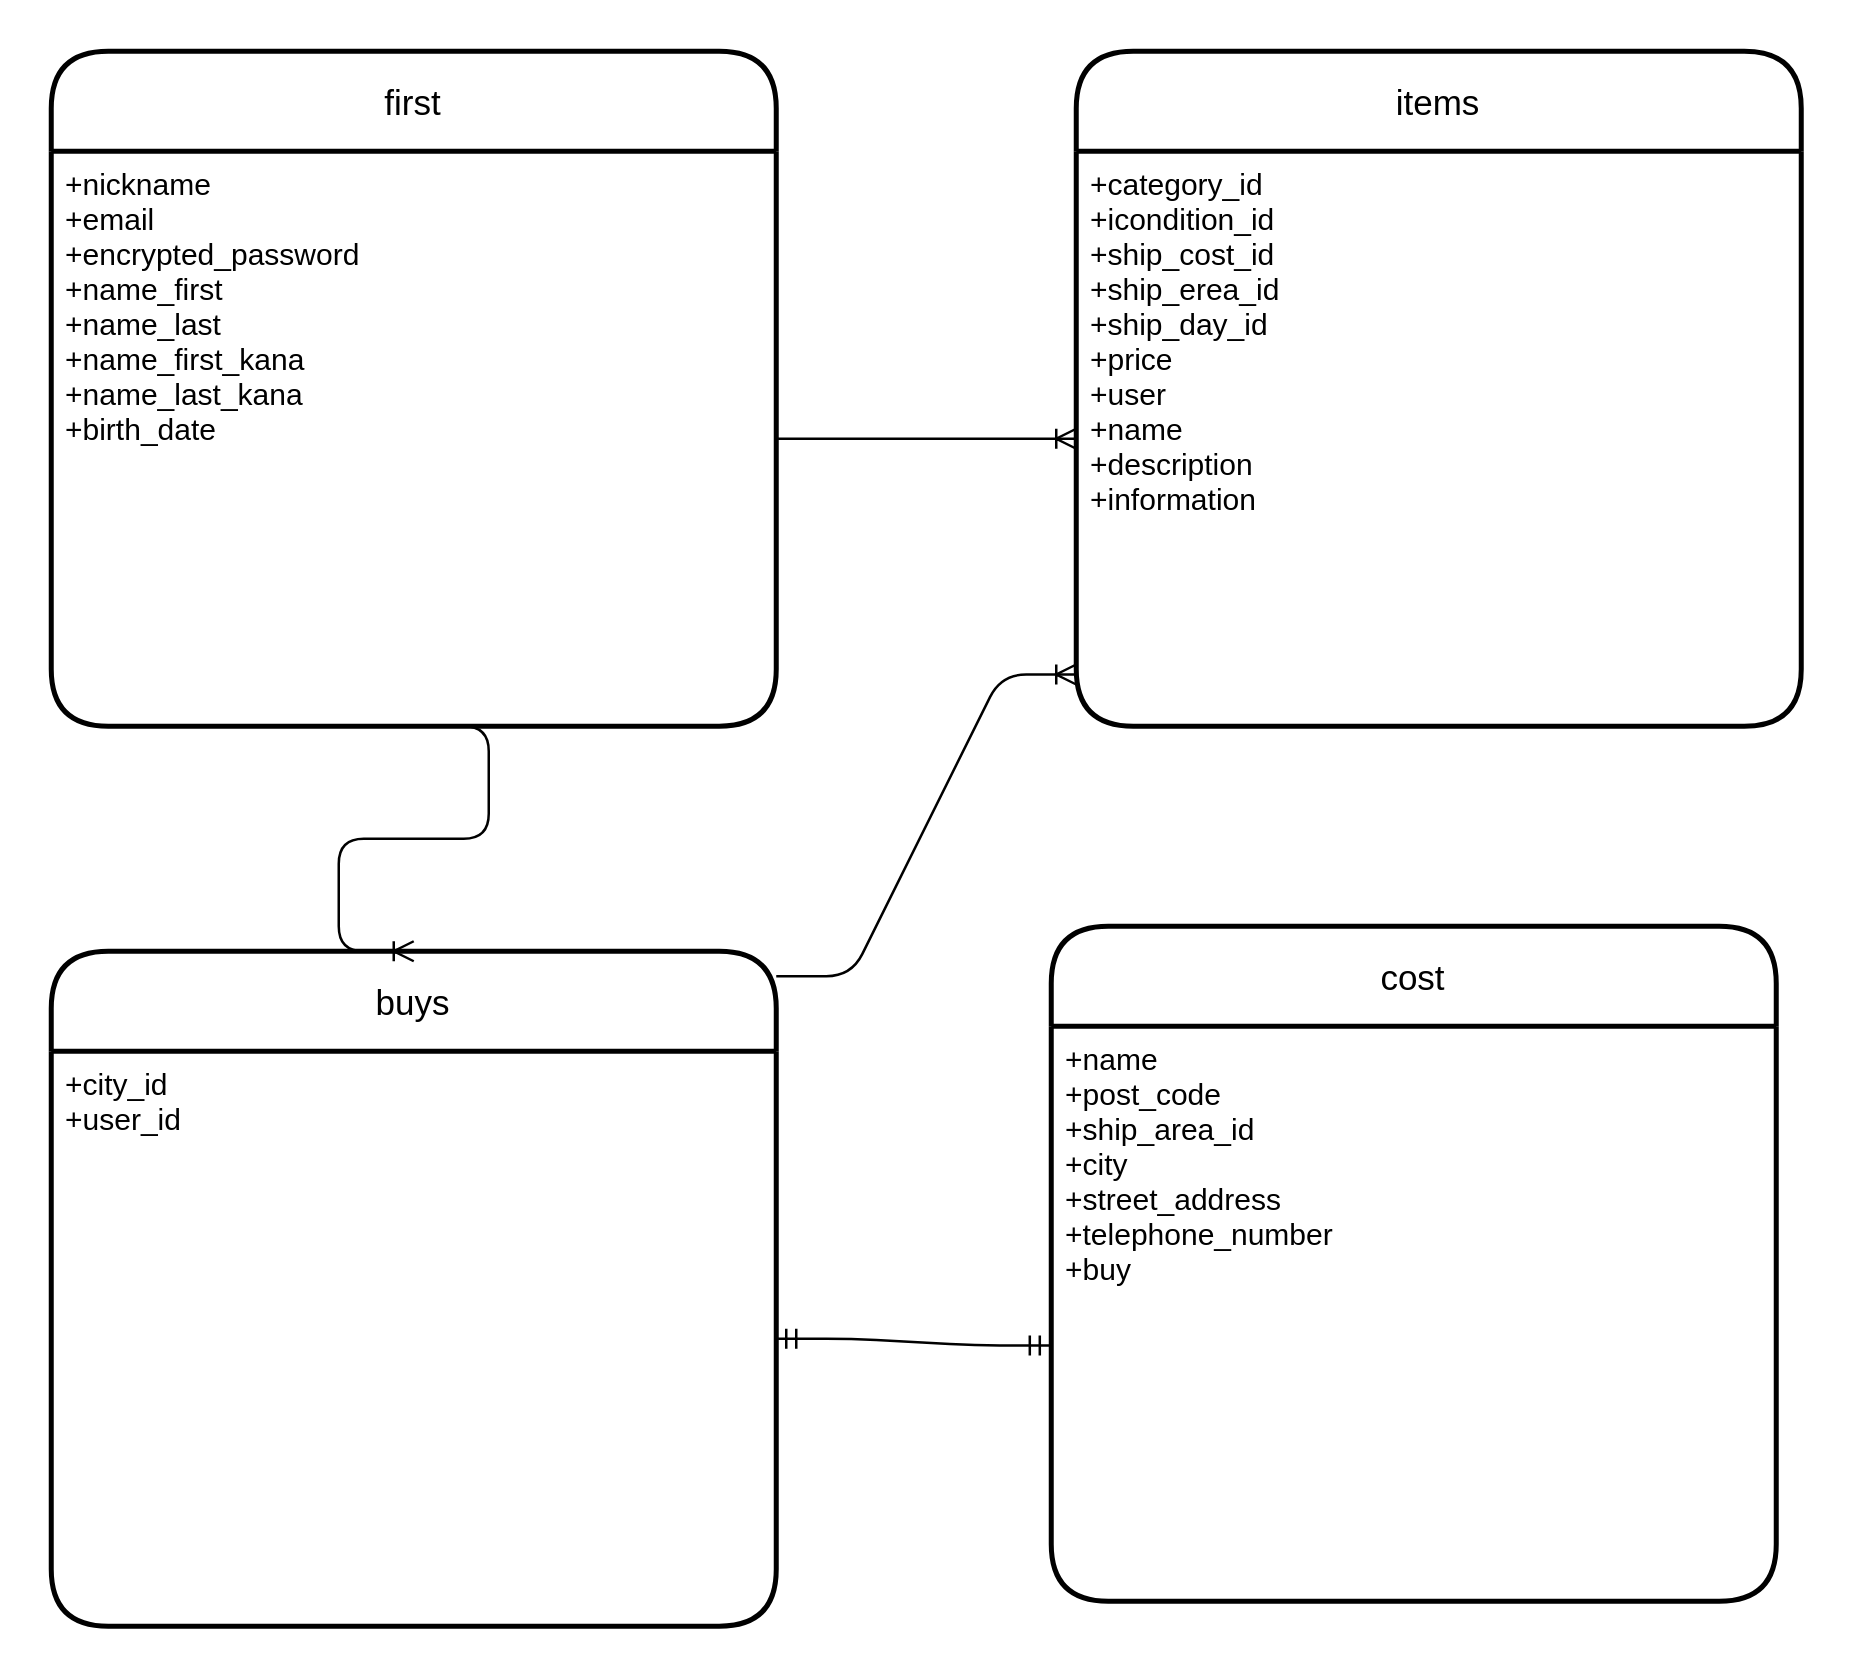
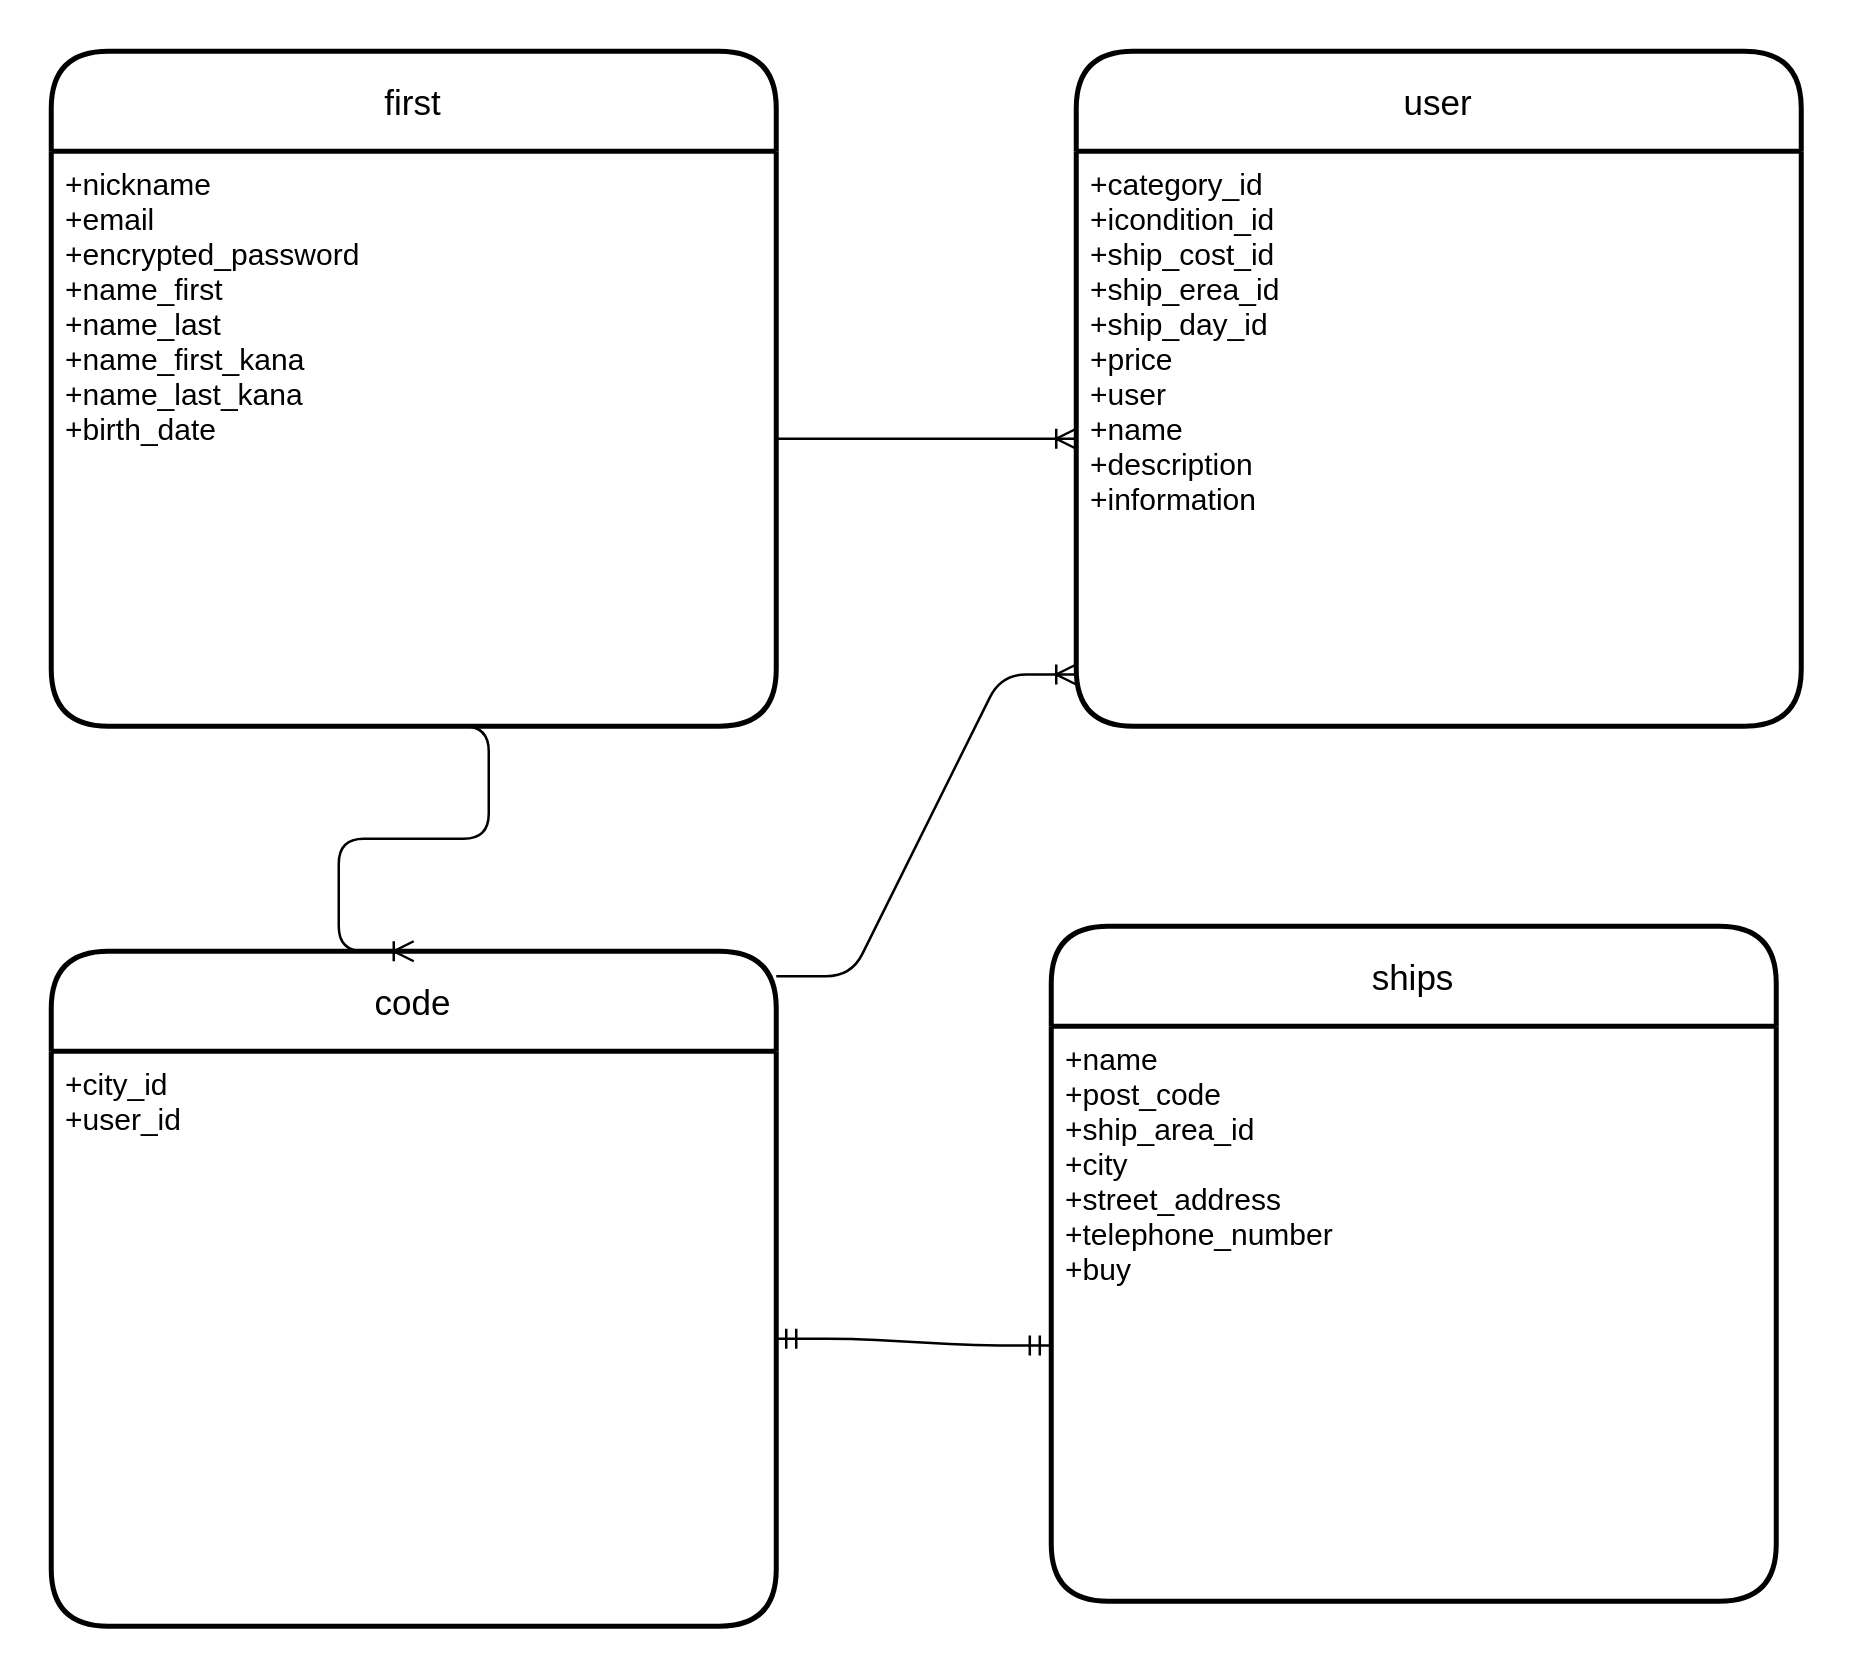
(1438, 103) -> (1438, 103)
(1413, 978) -> (1413, 978)
(413, 1003) -> (413, 1003)
